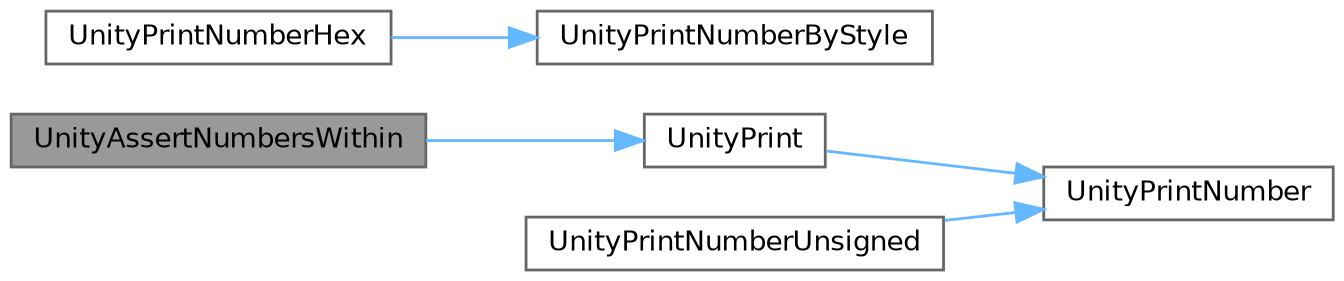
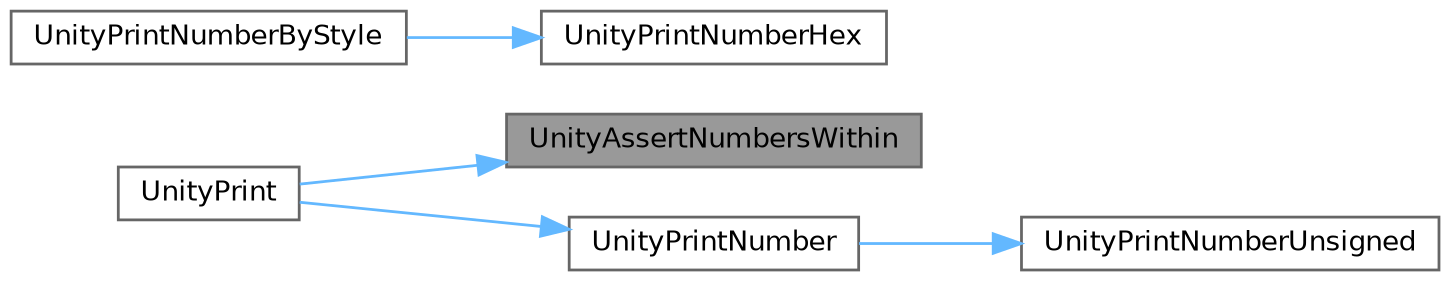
(450, 38) -> (460, 38)
(521, 141) -> (389, 175)
(980, 216) -> (926, 244)
